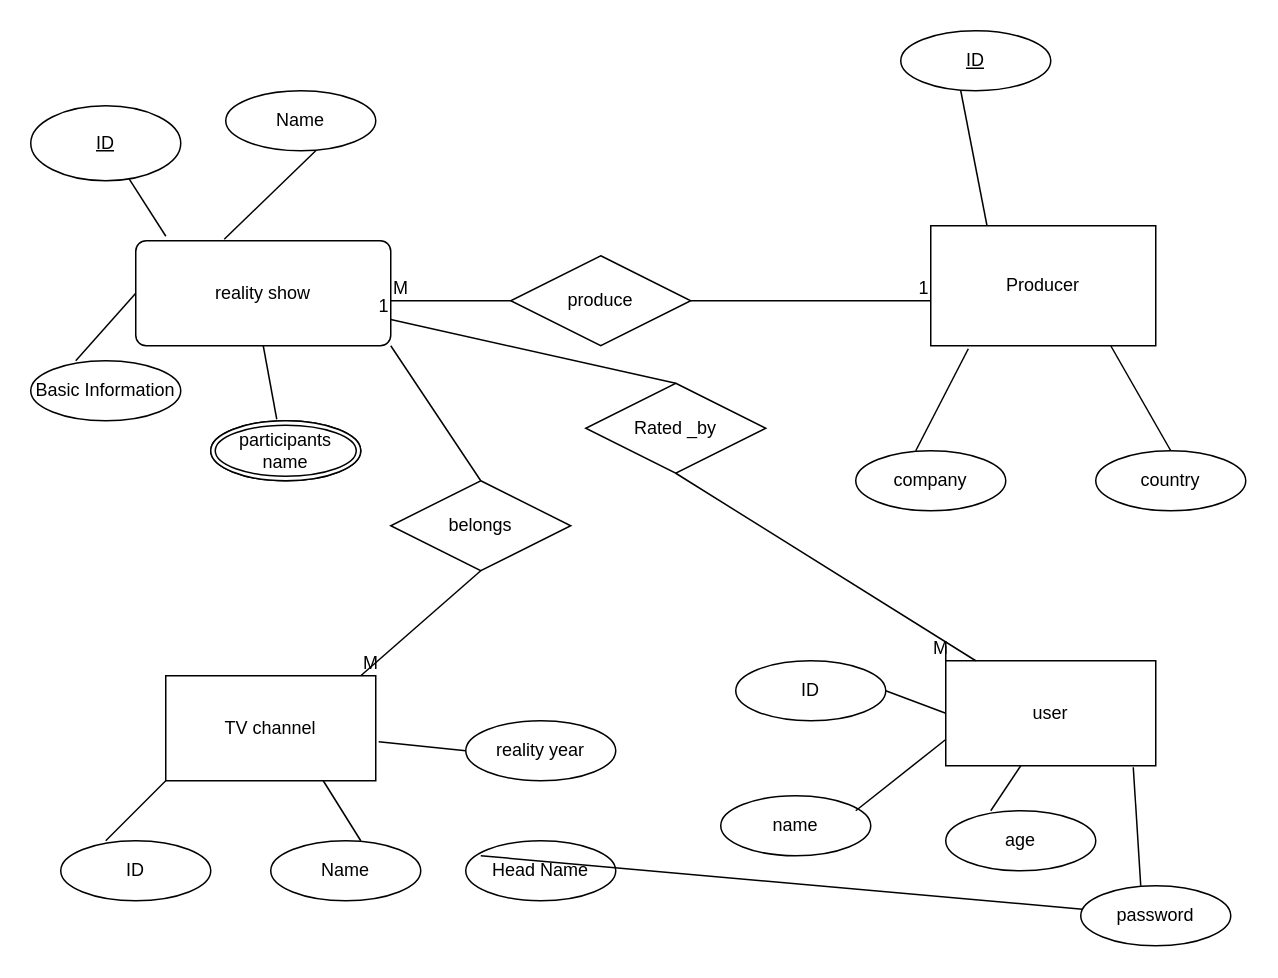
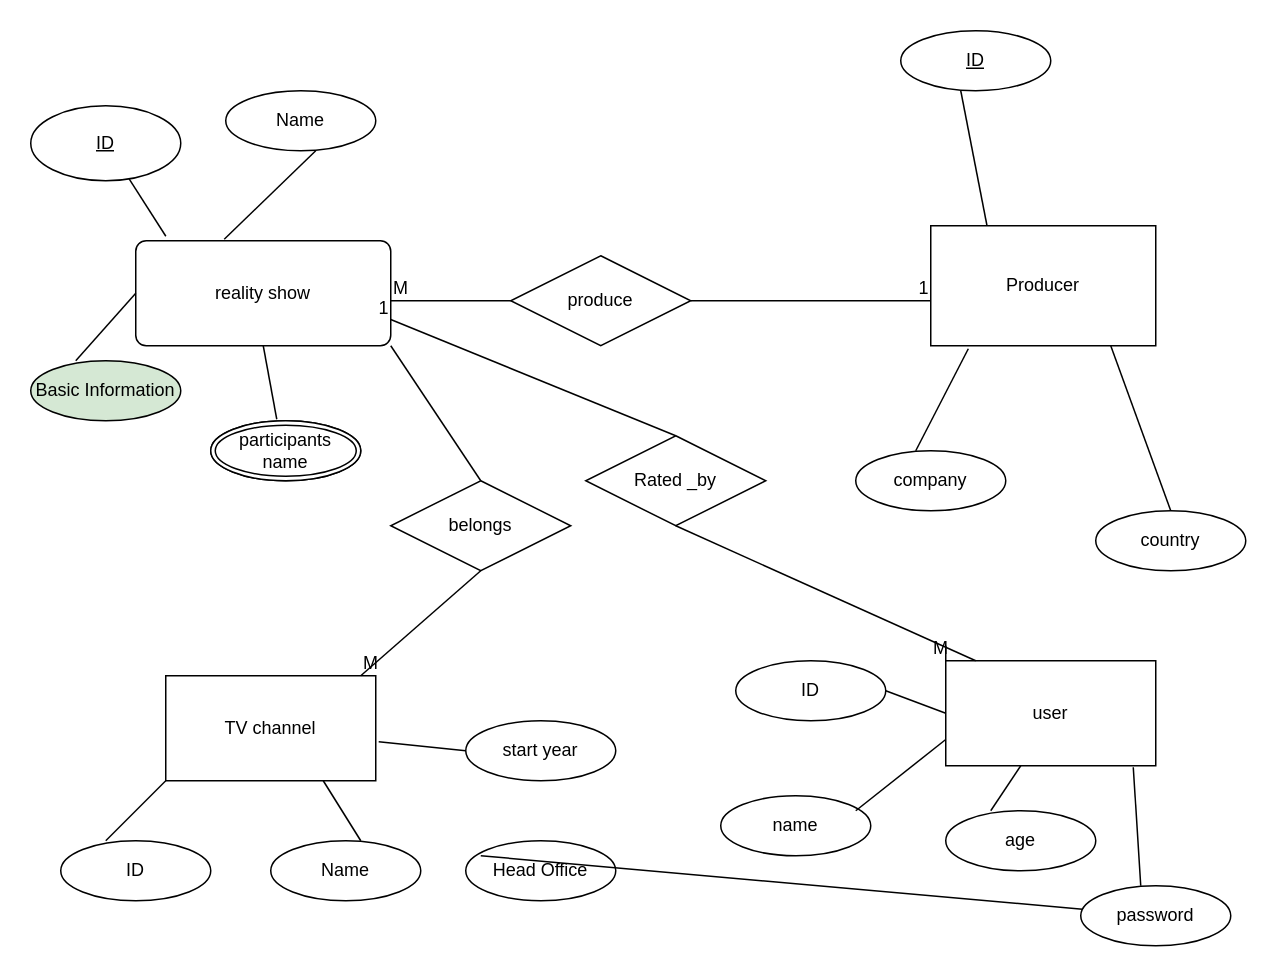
(106, 391) -> (106, 391)
(676, 428) -> (676, 481)
(1171, 481) -> (1171, 541)
(541, 751) -> (541, 751)
(541, 871) -> (541, 871)
